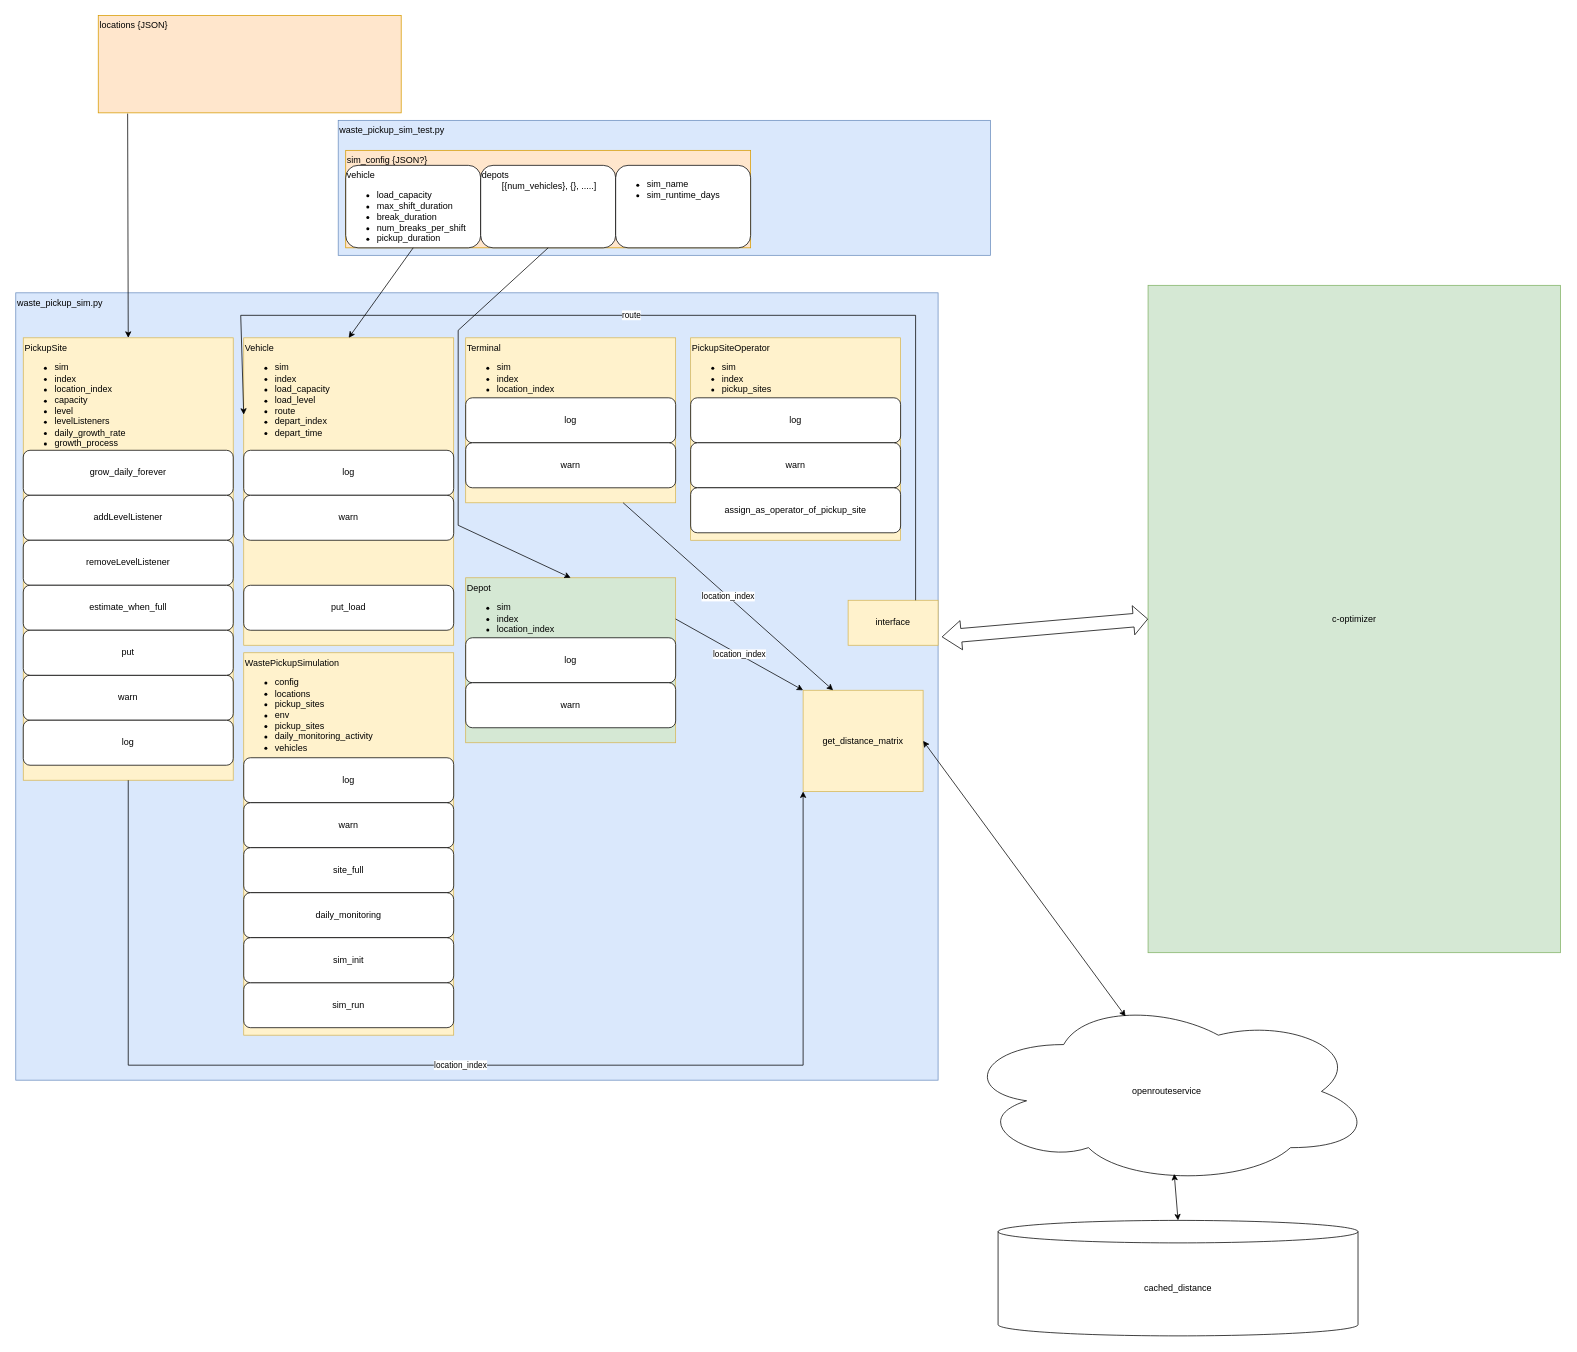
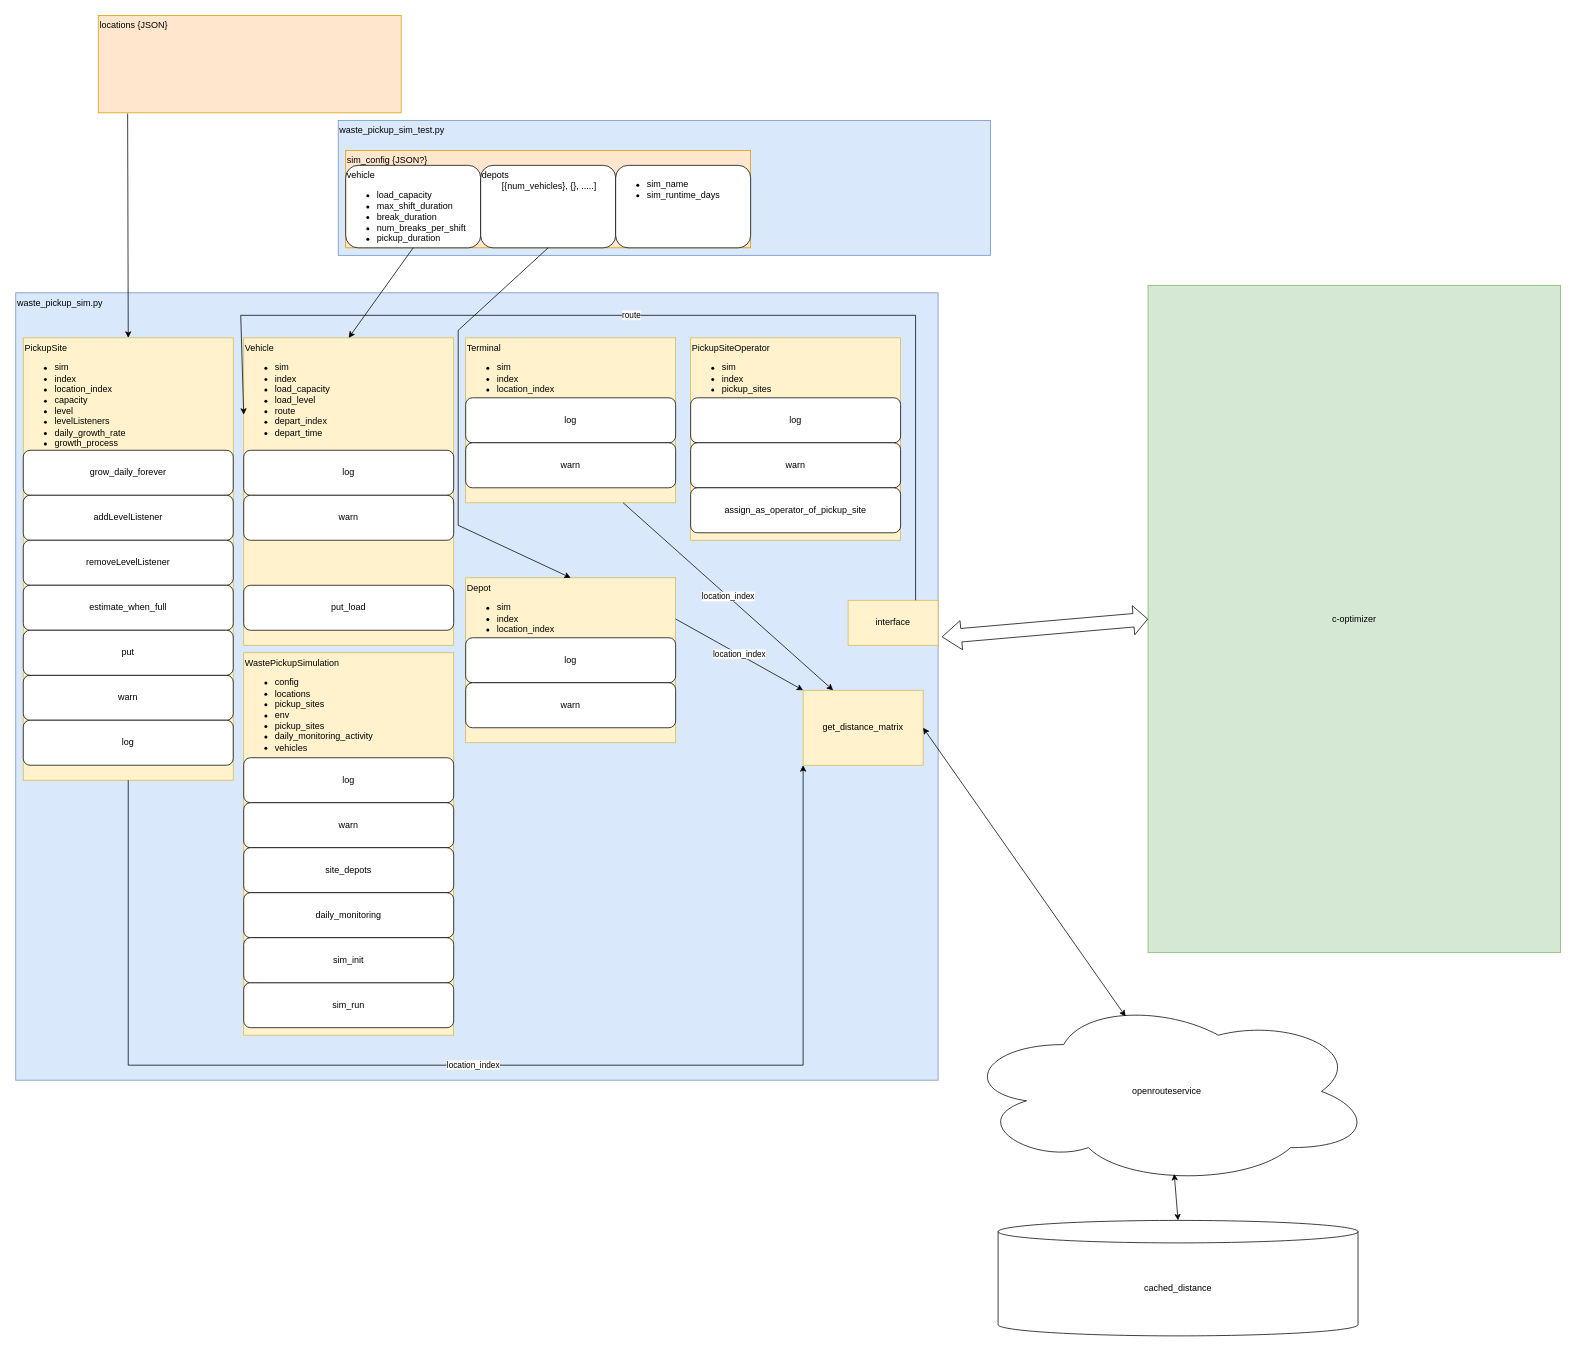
(499, 605) -> (499, 605)
(863, 741) -> (863, 728)
(348, 870) -> (348, 870)
